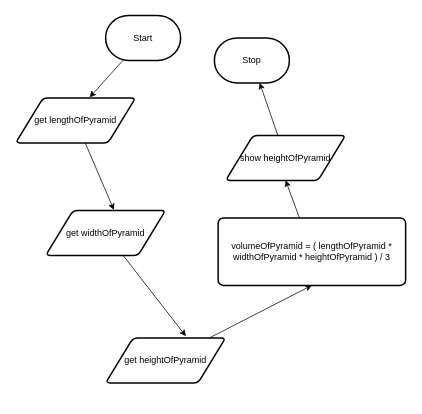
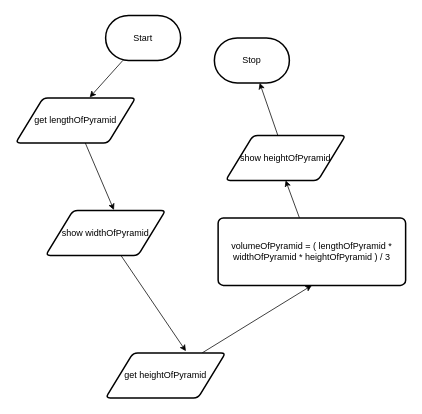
(105, 233) -> (105, 233)
(165, 360) -> (165, 375)
